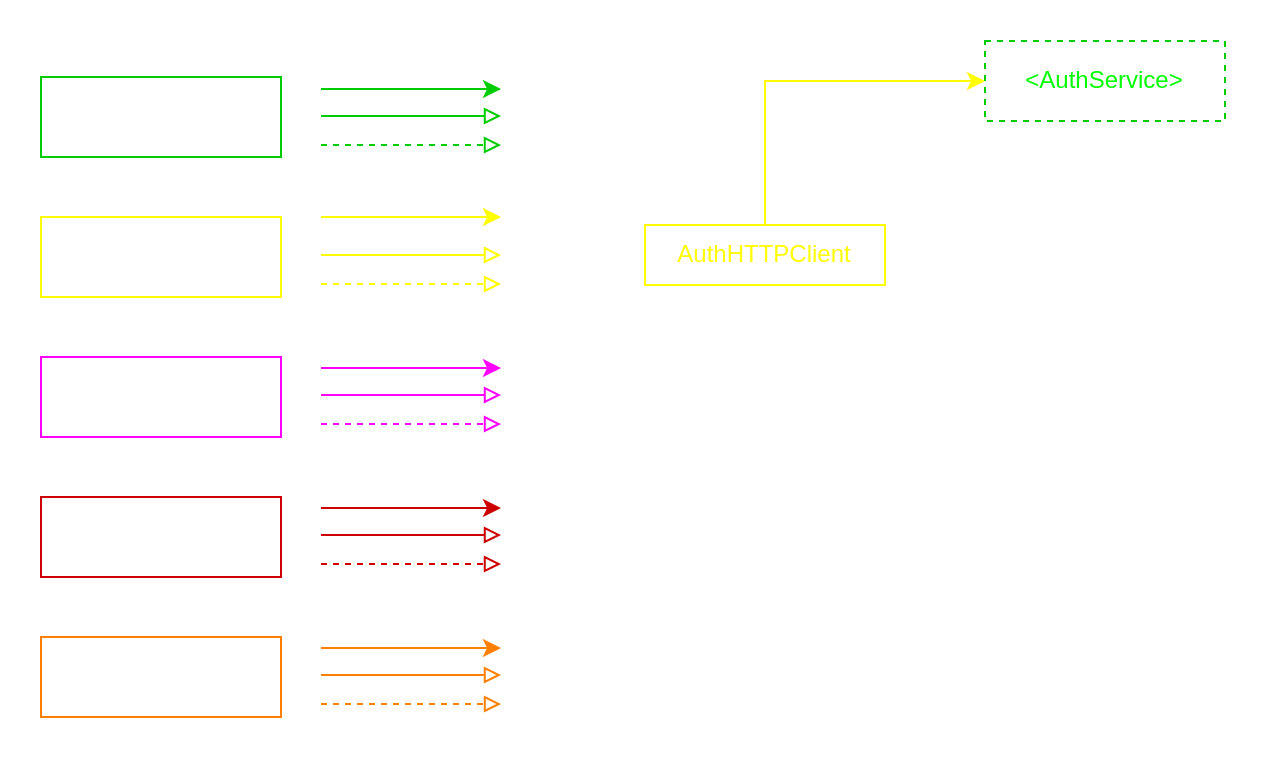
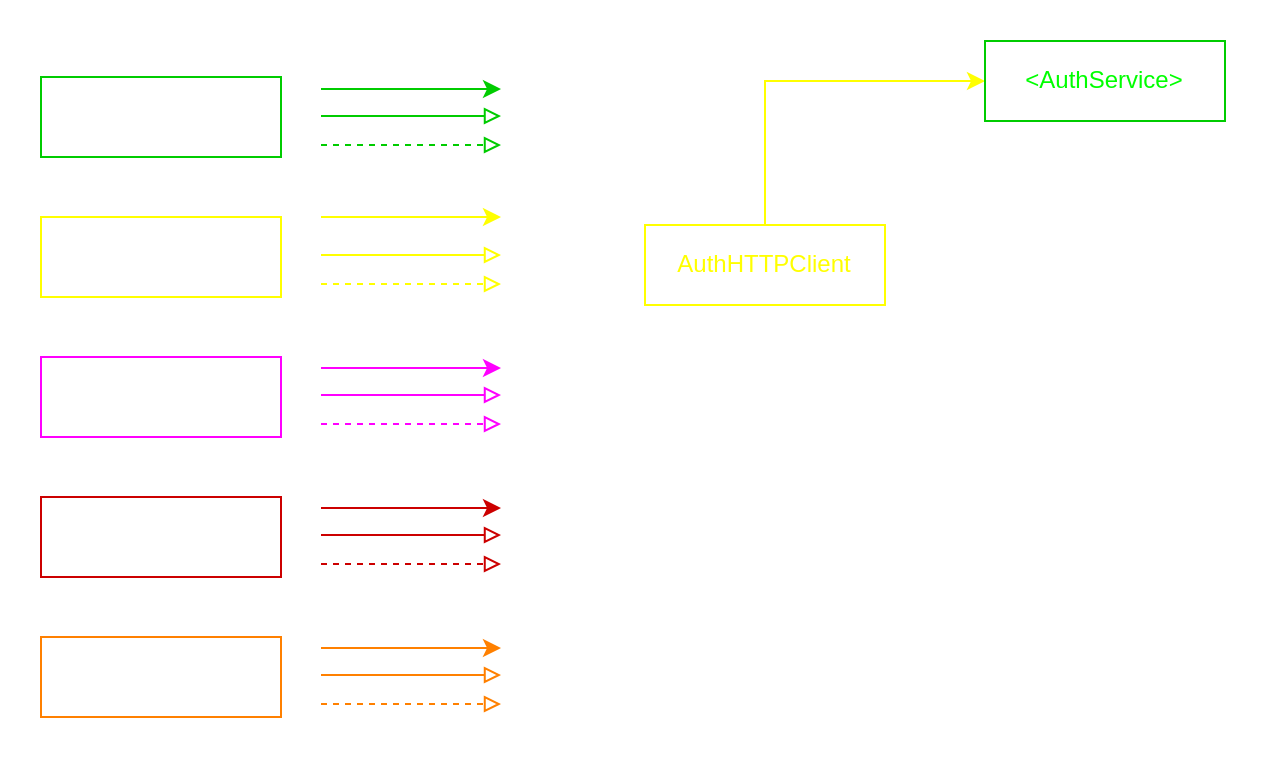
(1105, 81) -> (1105, 81)
(765, 255) -> (765, 265)
